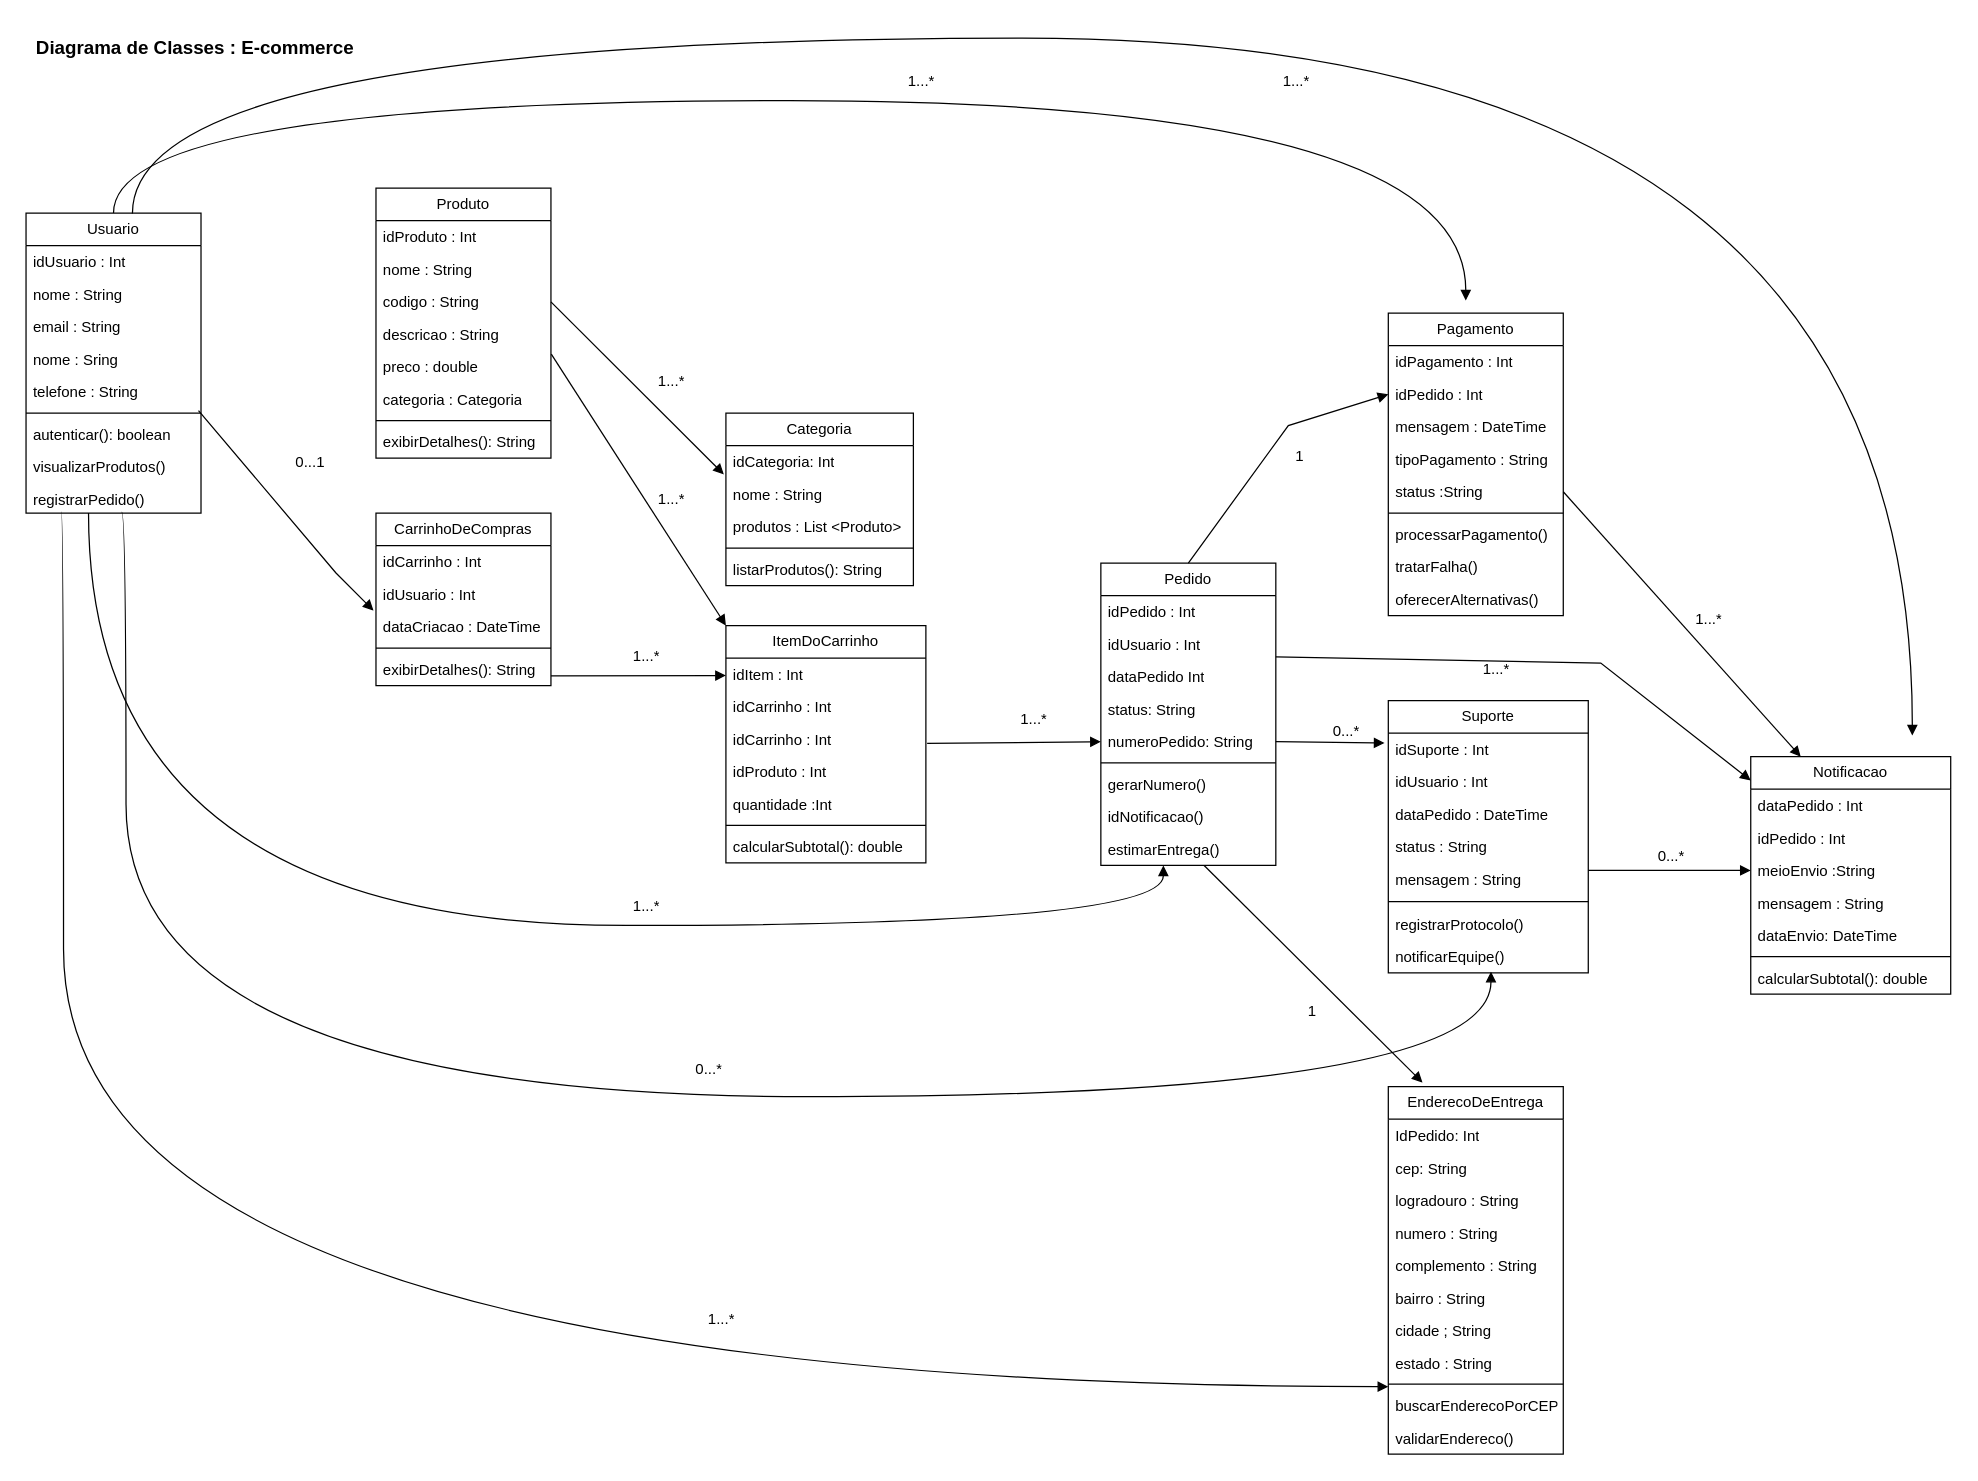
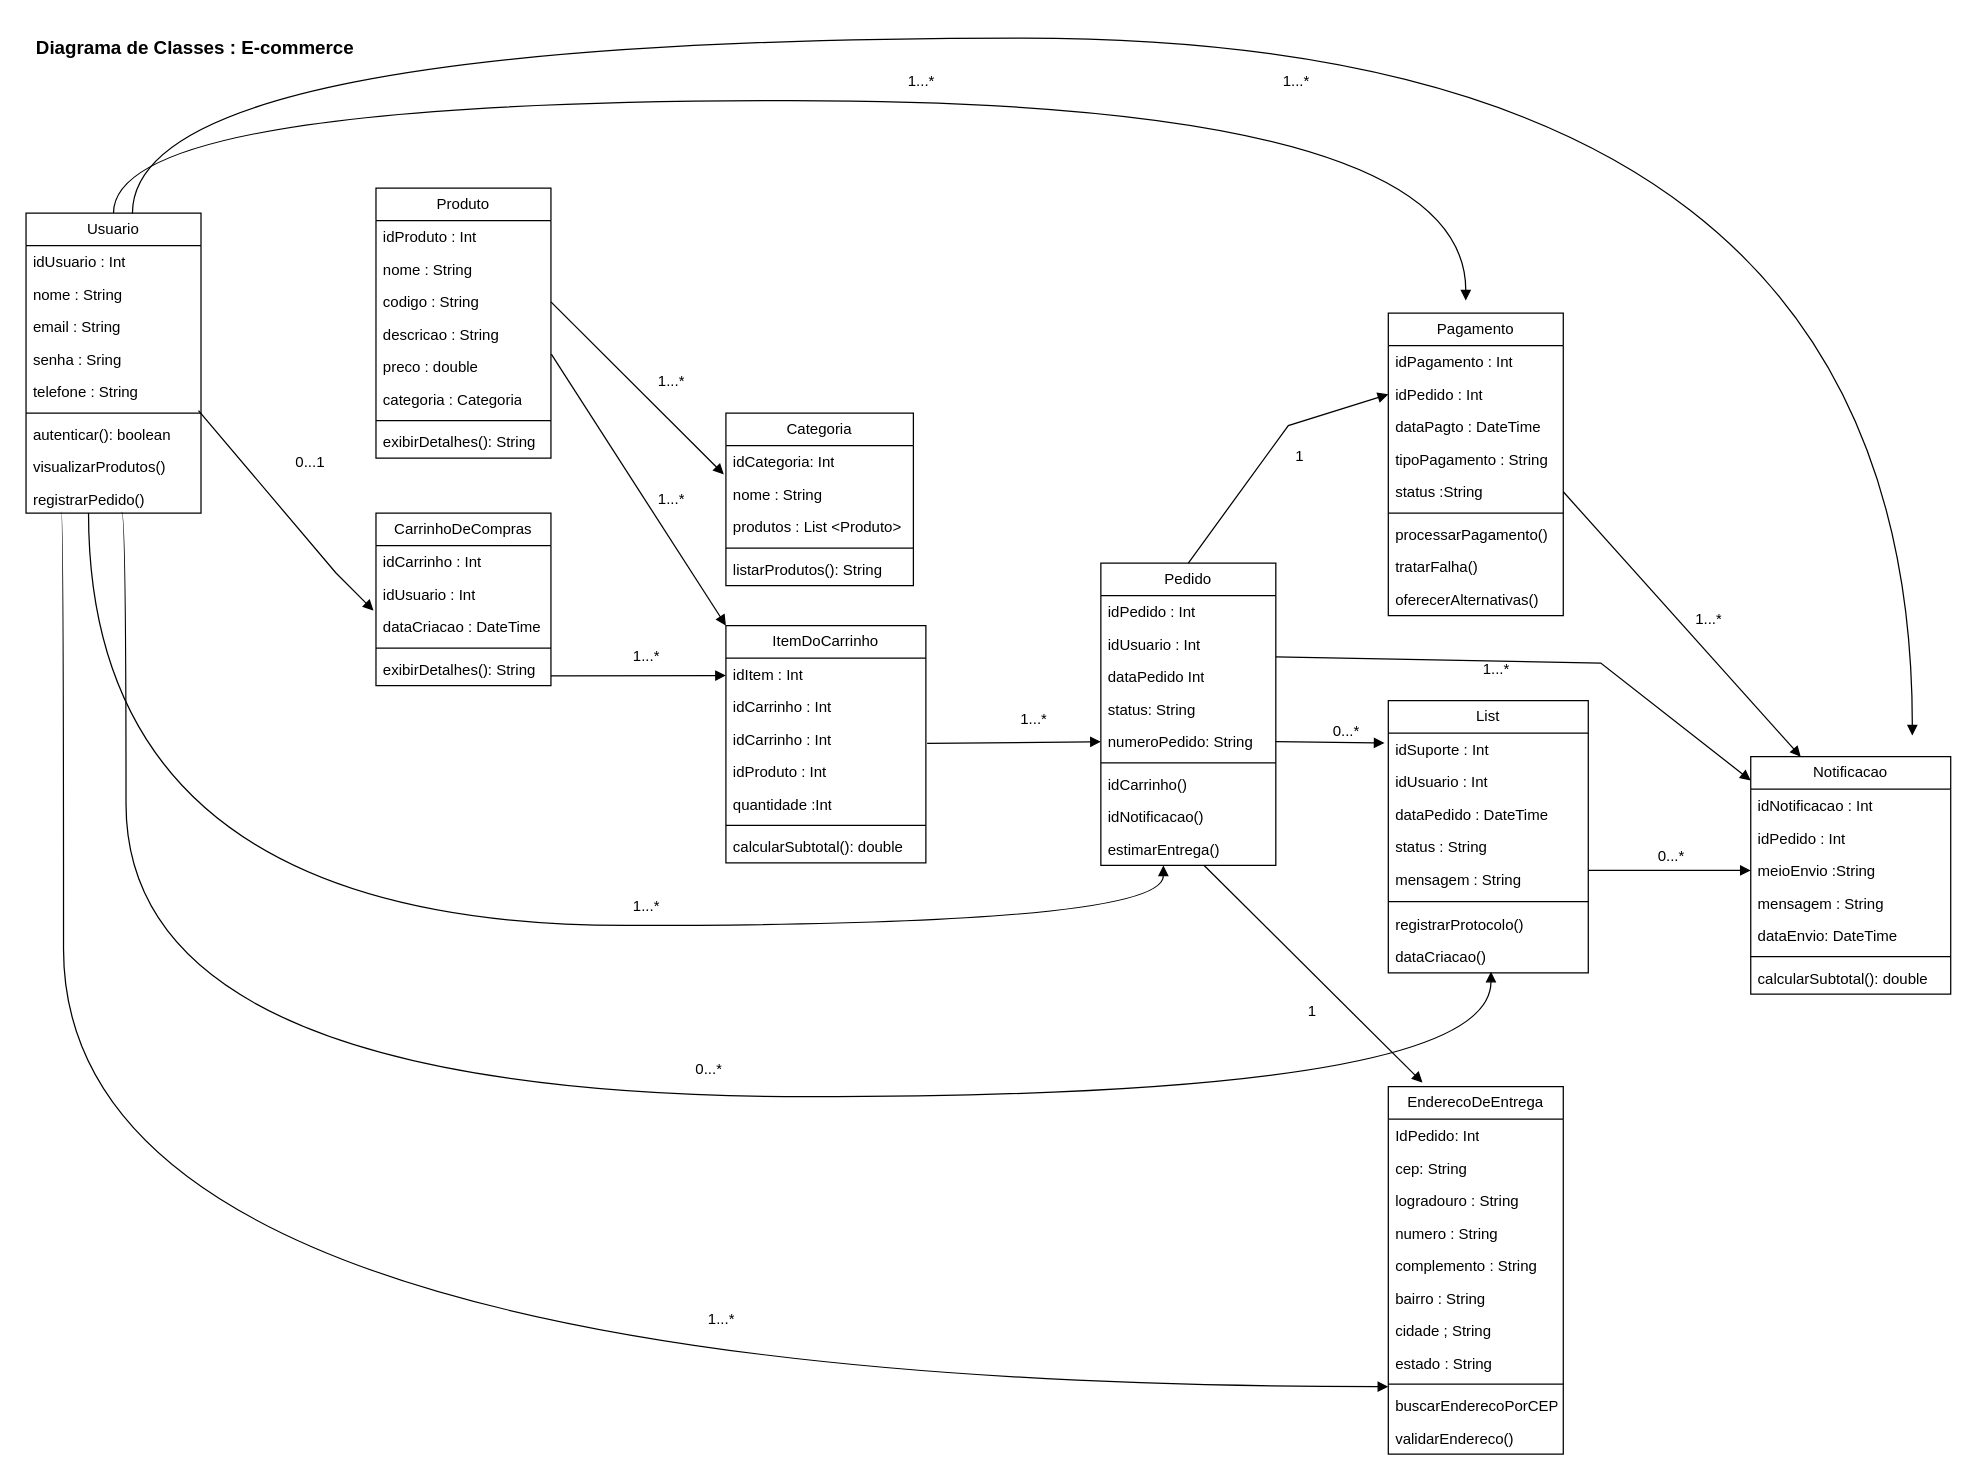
(76, 361) -> (80, 361)
(1468, 428) -> (1472, 428)
(1488, 717) -> (1488, 717)
(1163, 786) -> (1155, 786)
(1818, 807) -> (1826, 807)
(1461, 958) -> (1448, 958)
